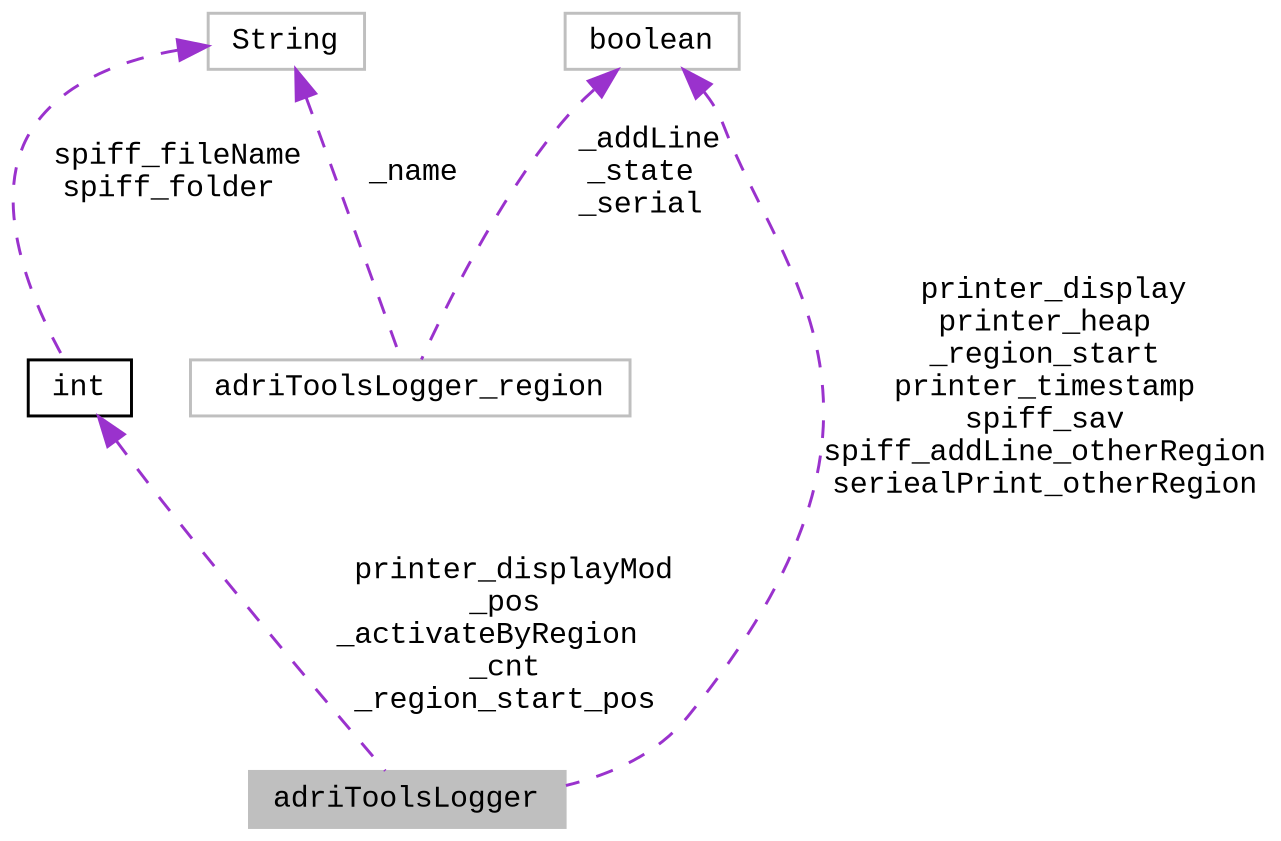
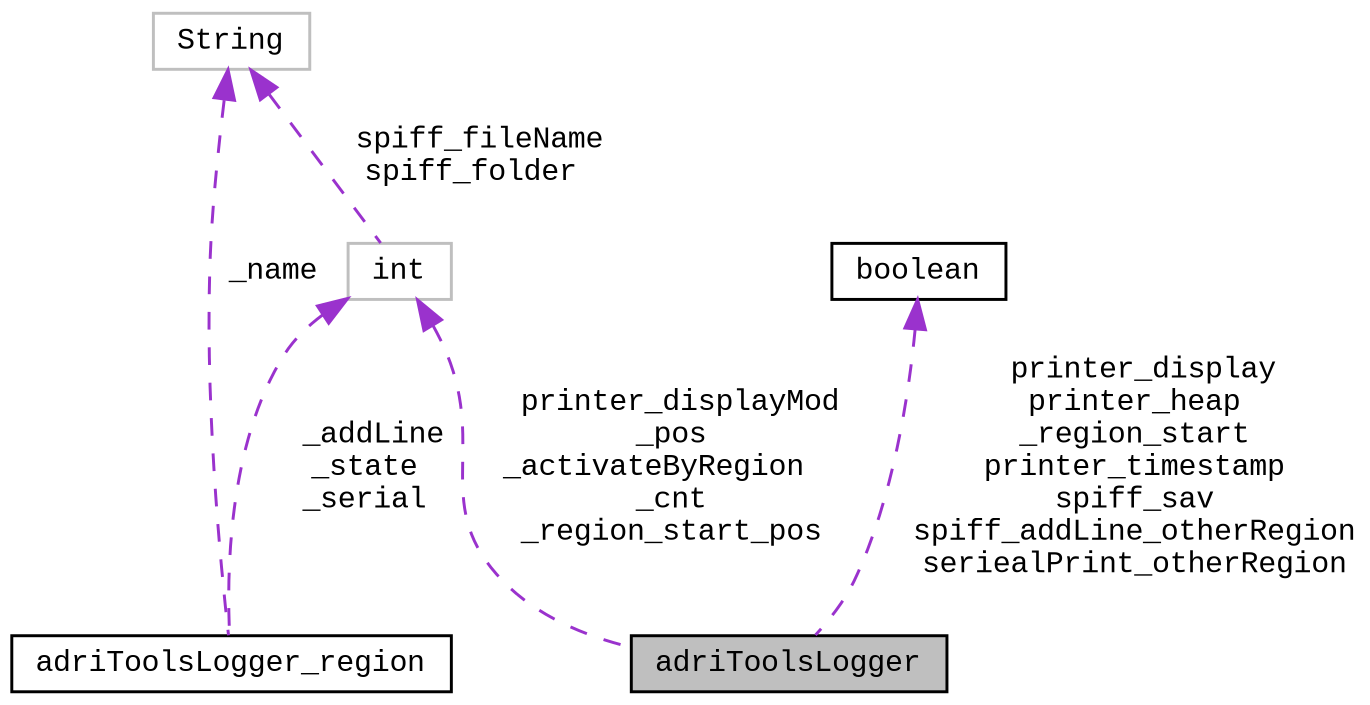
(652, 41) -> (919, 271)
(496, 217) -> (242, 463)
(80, 388) -> (400, 271)
(410, 388) -> (232, 664)
(407, 799) -> (789, 664)
